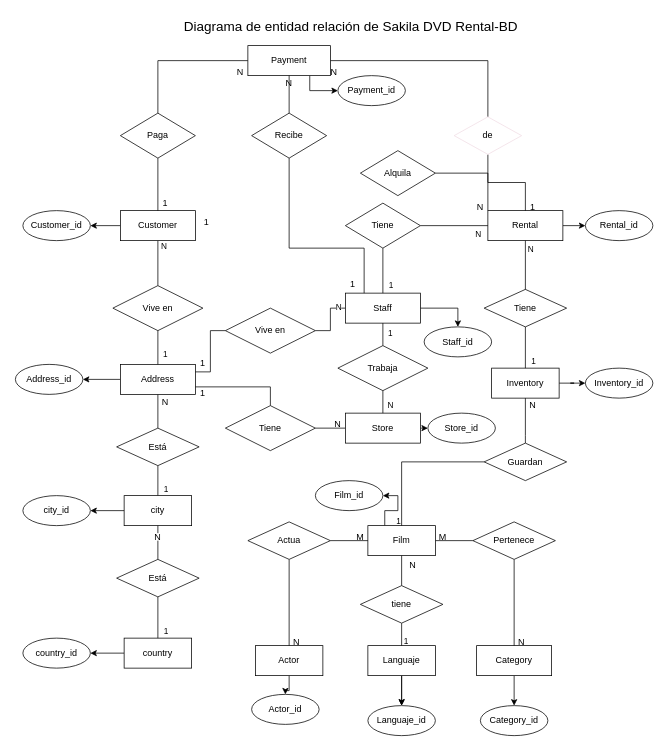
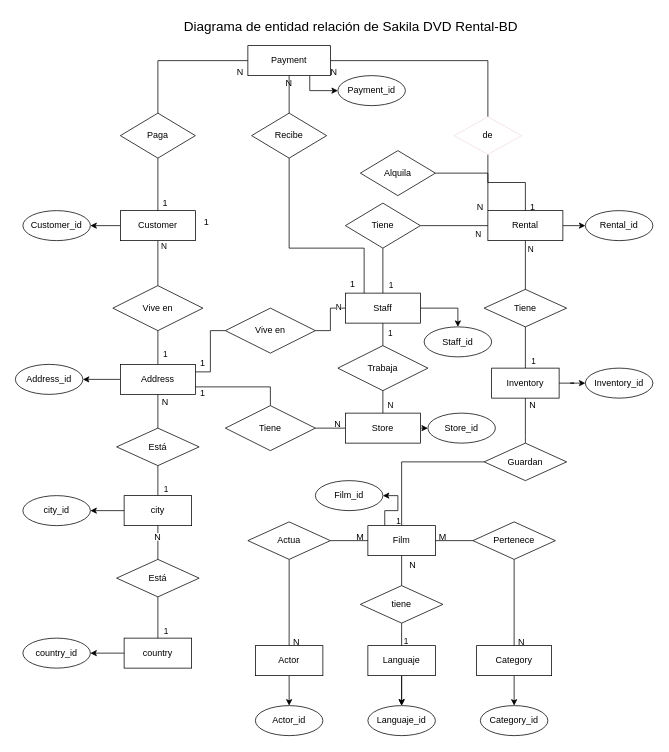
(285, 709) -> (289, 720)
